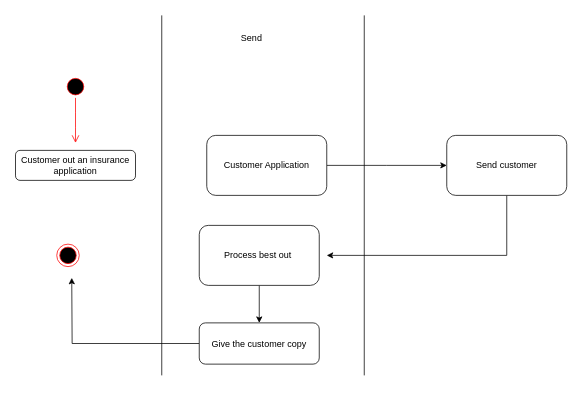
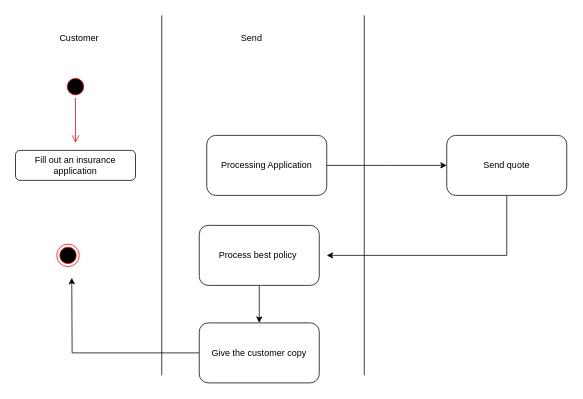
none -> (79, 38)
(75, 165) -> (75, 165)
(267, 165) -> (267, 165)
(507, 165) -> (507, 165)
(259, 255) -> (259, 255)
(259, 344) -> (259, 353)
